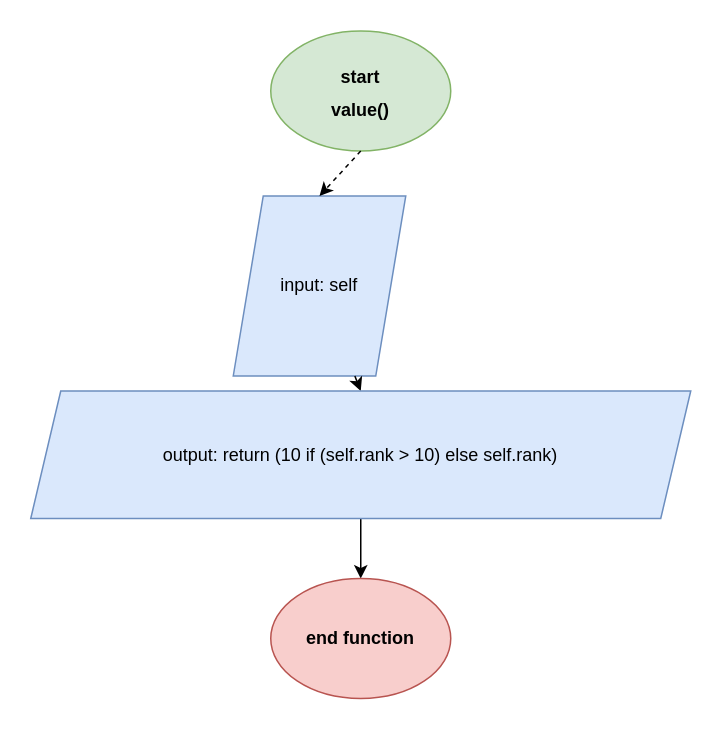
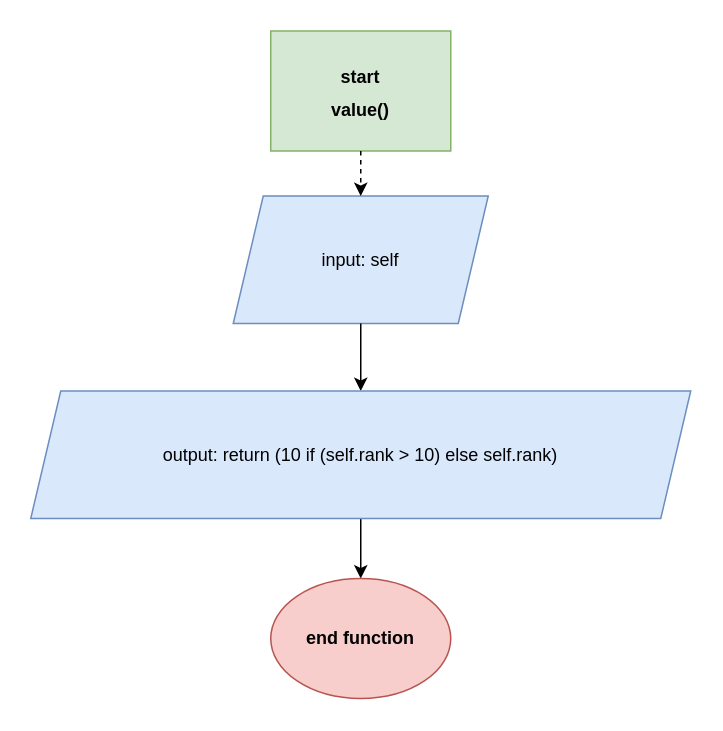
(361, 91) -> (361, 91)
(320, 286) -> (361, 260)
